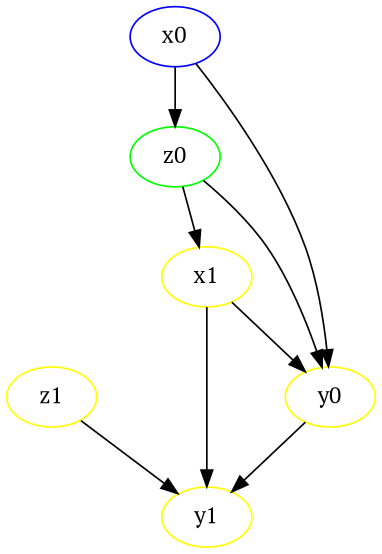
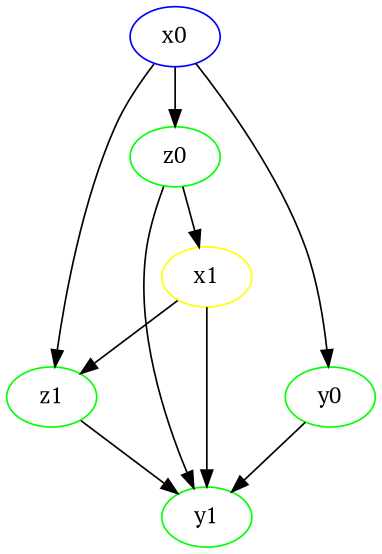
none -> (89, 201)
(273, 257) -> (148, 339)
(262, 331) -> (136, 332)
(52, 397) -> (52, 397)
(330, 397) -> (330, 397)
(207, 517) -> (207, 517)
